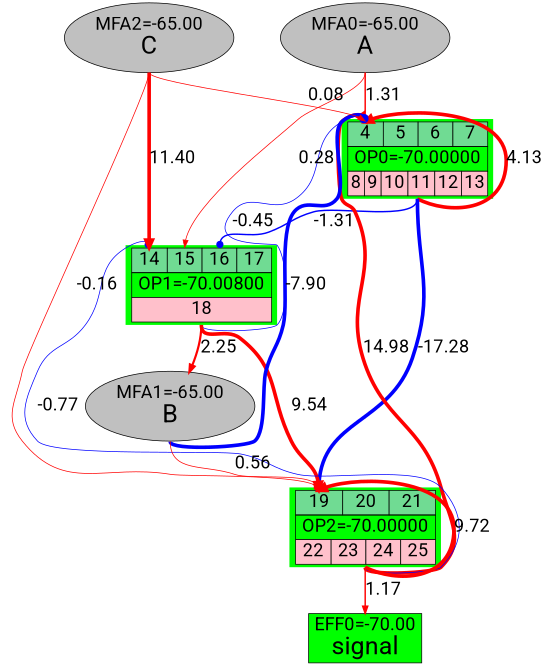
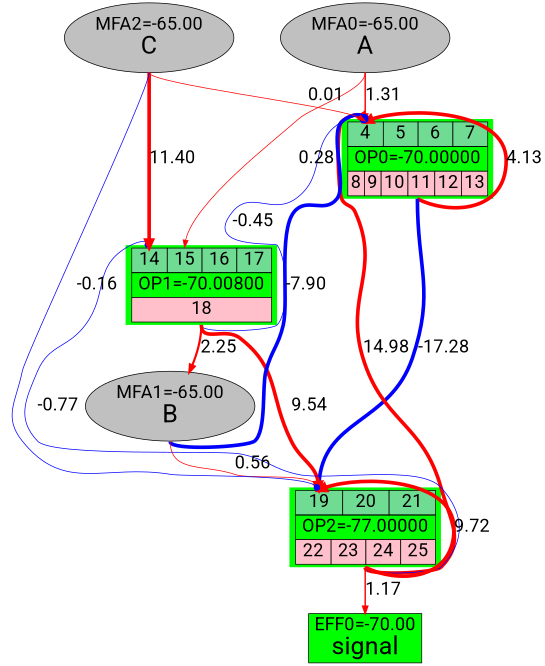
(365, 93) -> (365, 93)
(326, 96) -> (326, 96)
(318, 211) -> none
(15, 397) -> (15, 397)
(366, 526) -> (366, 526)
